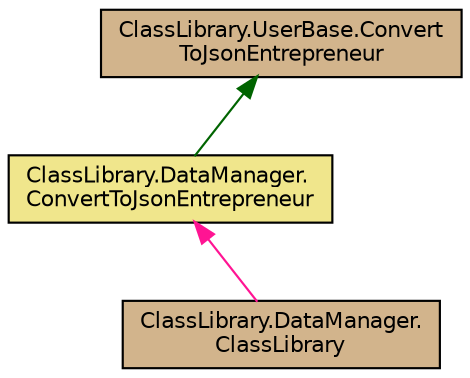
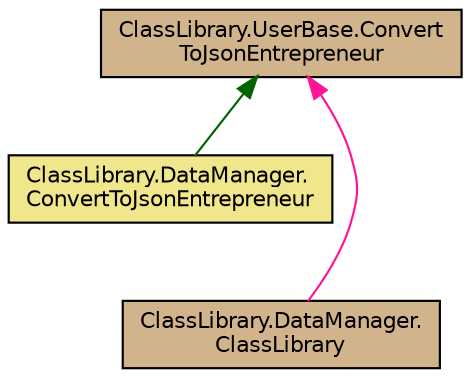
(233, 270) -> (356, 200)
